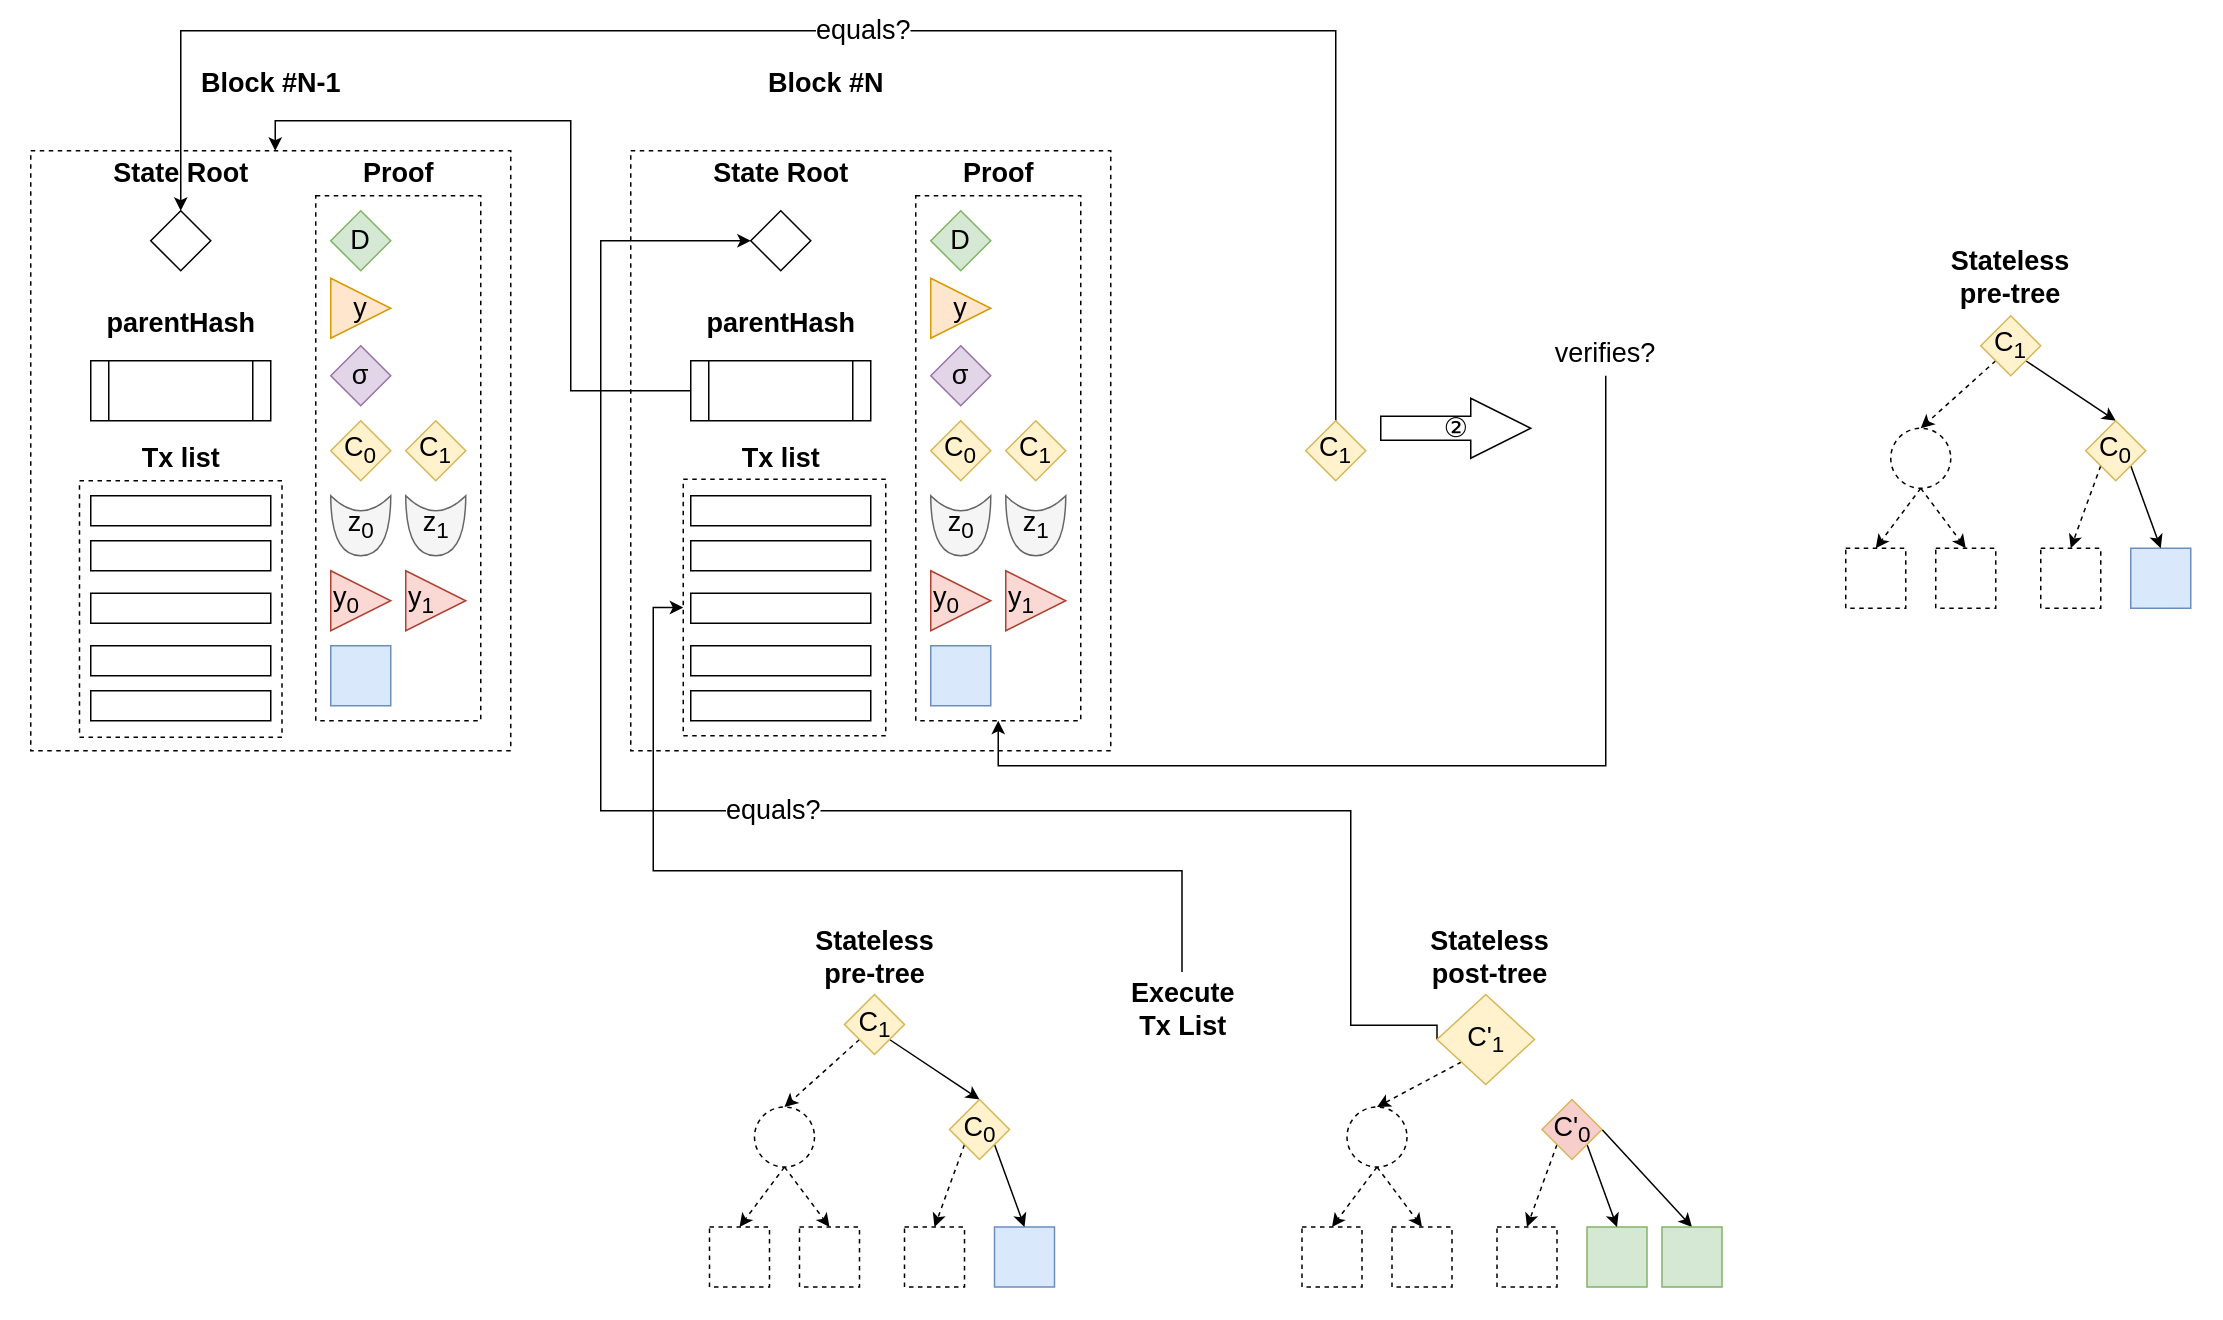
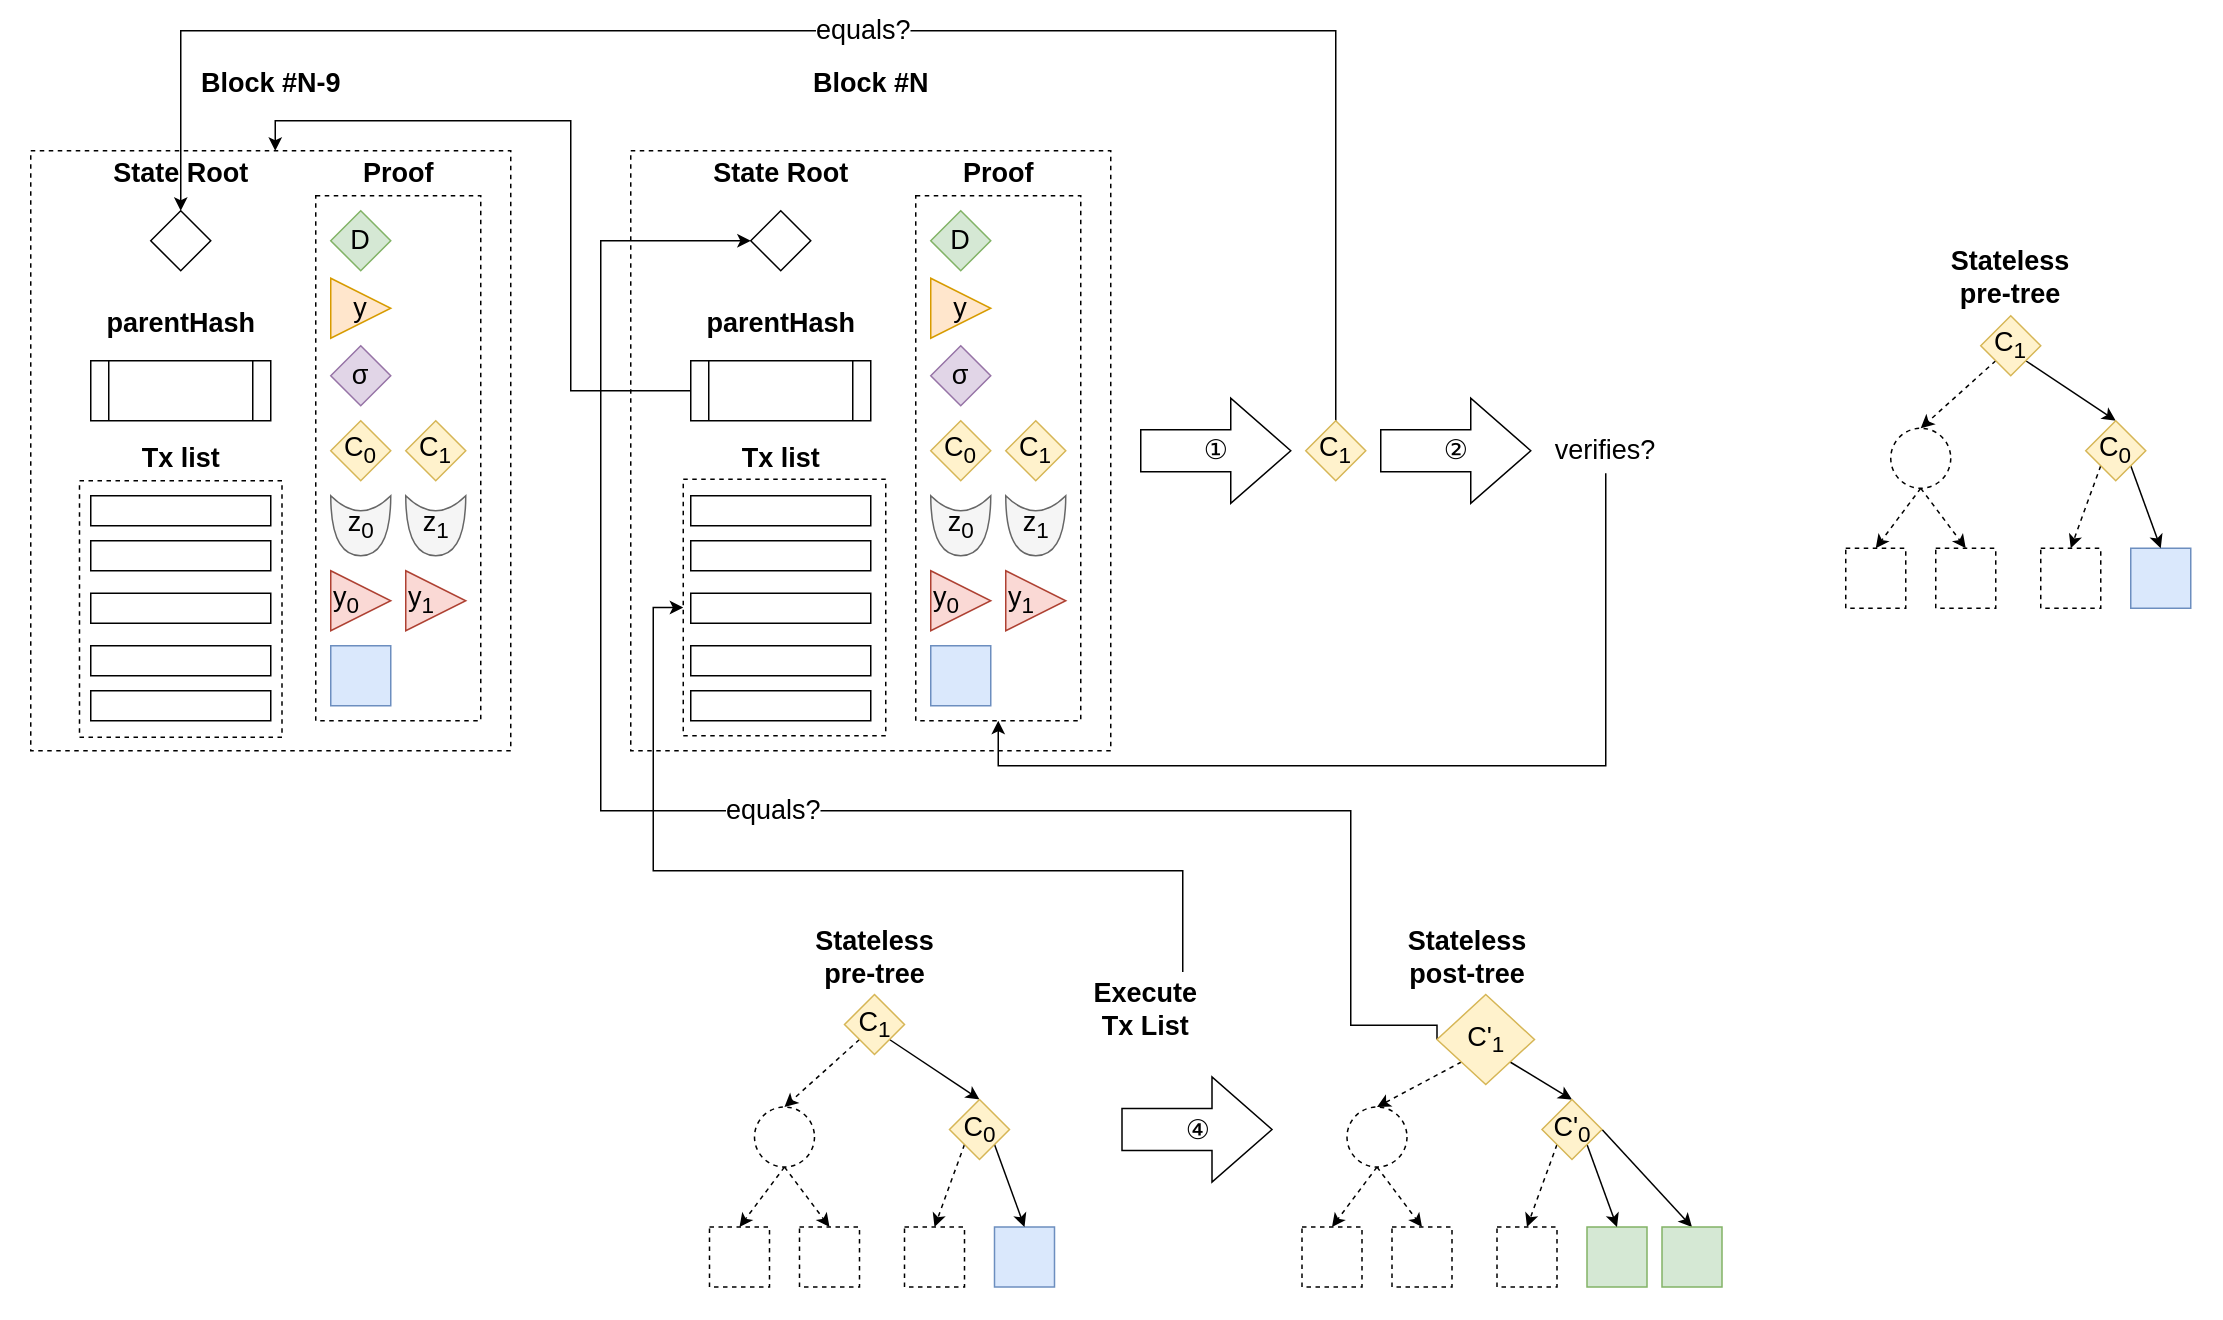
(272, 83) -> (272, 83)
(826, 83) -> (871, 83)
(1606, 353) -> (1606, 451)
(1456, 428) -> (1456, 451)
none -> (1216, 451)
(1490, 957) -> (1467, 957)
(1182, 1010) -> (1145, 1010)
none -> (1537, 1078)
none -> (1197, 1130)
(1572, 1130) -> (1572, 1130)
